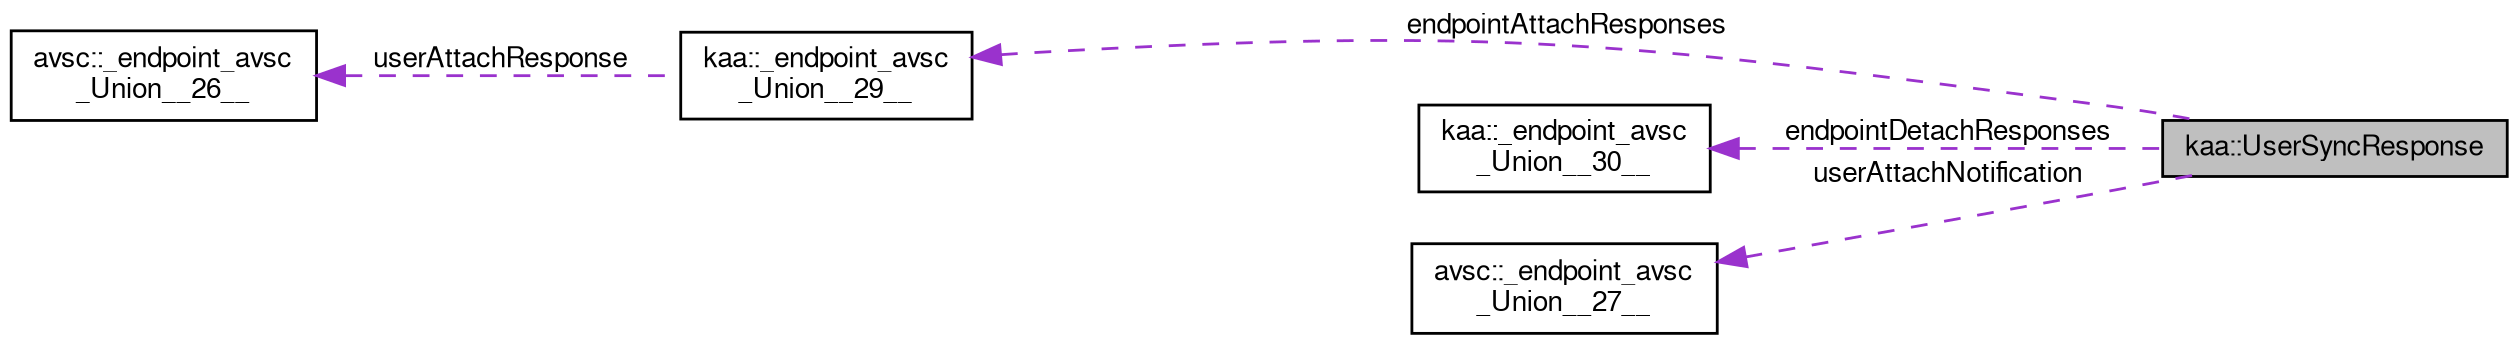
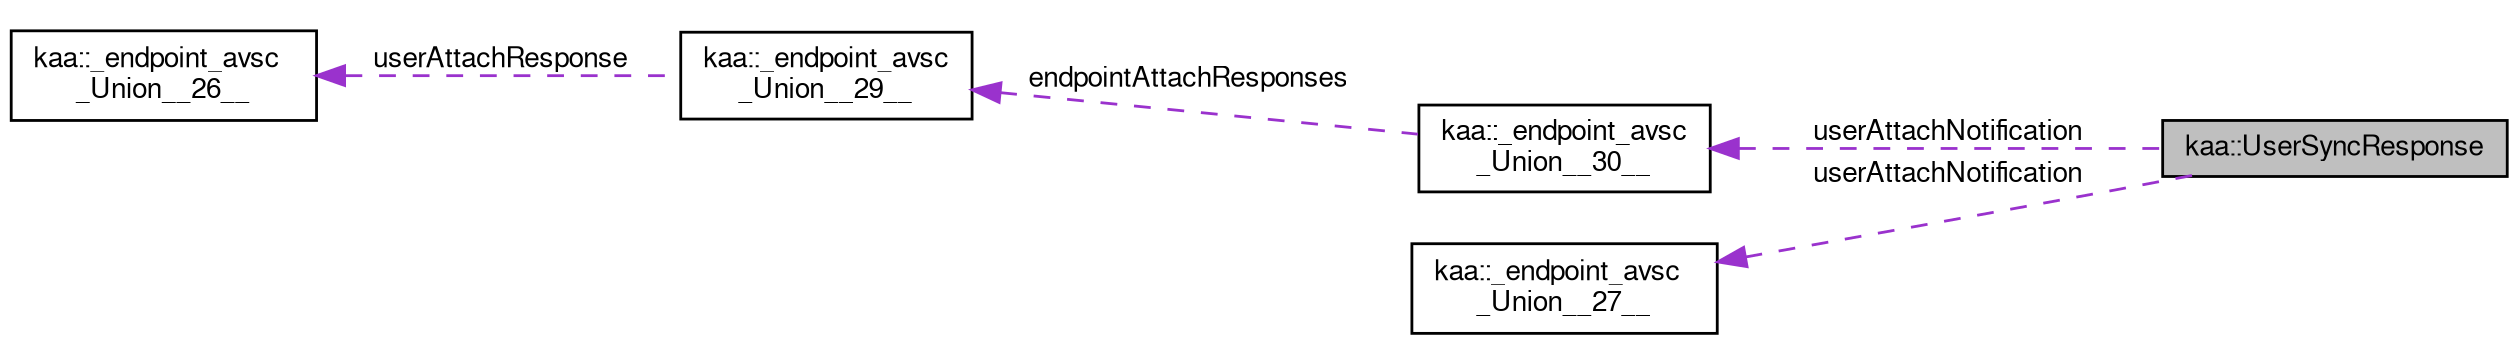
(1605, 48) -> (1209, 113)
(164, 76) -> (164, 76)
(1946, 133) -> (1946, 133)
(1565, 289) -> (1565, 289)
